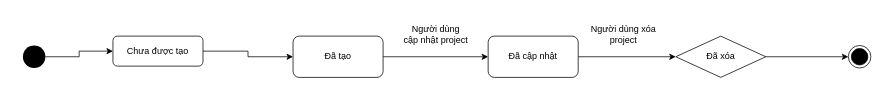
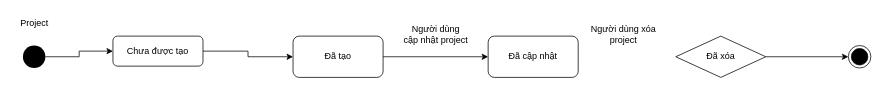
none -> (34, 23)
(624, 57) -> none
